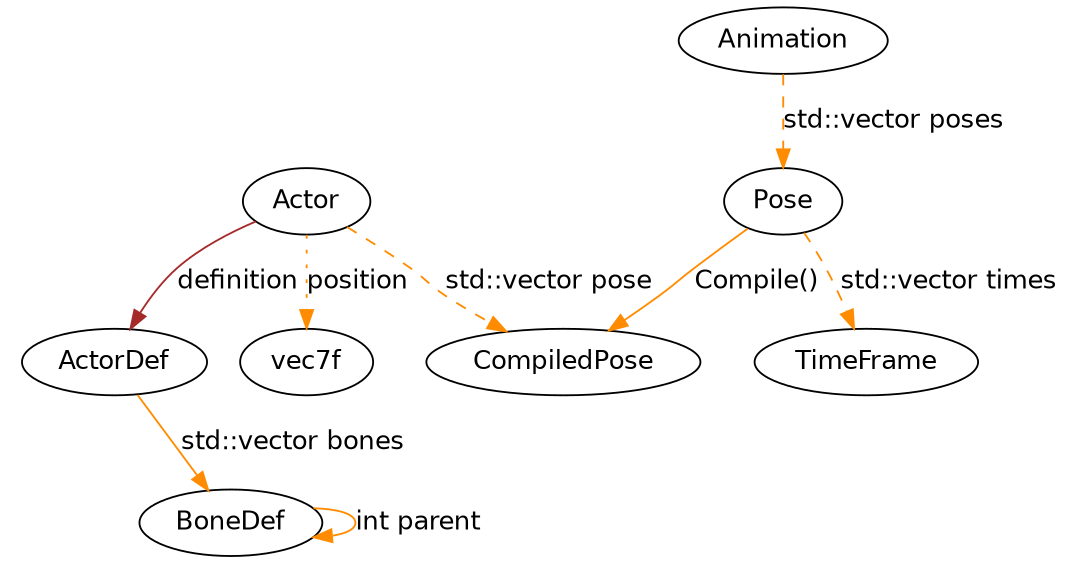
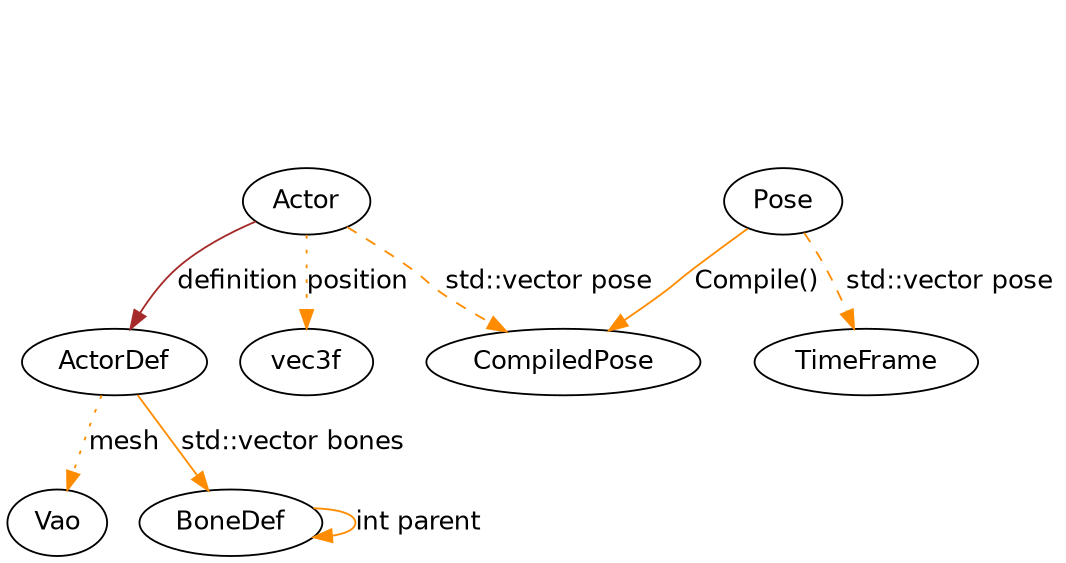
(783, 41) -> none
(949, 282) -> (949, 282)
(307, 362) -> (307, 362)
none -> (57, 523)
